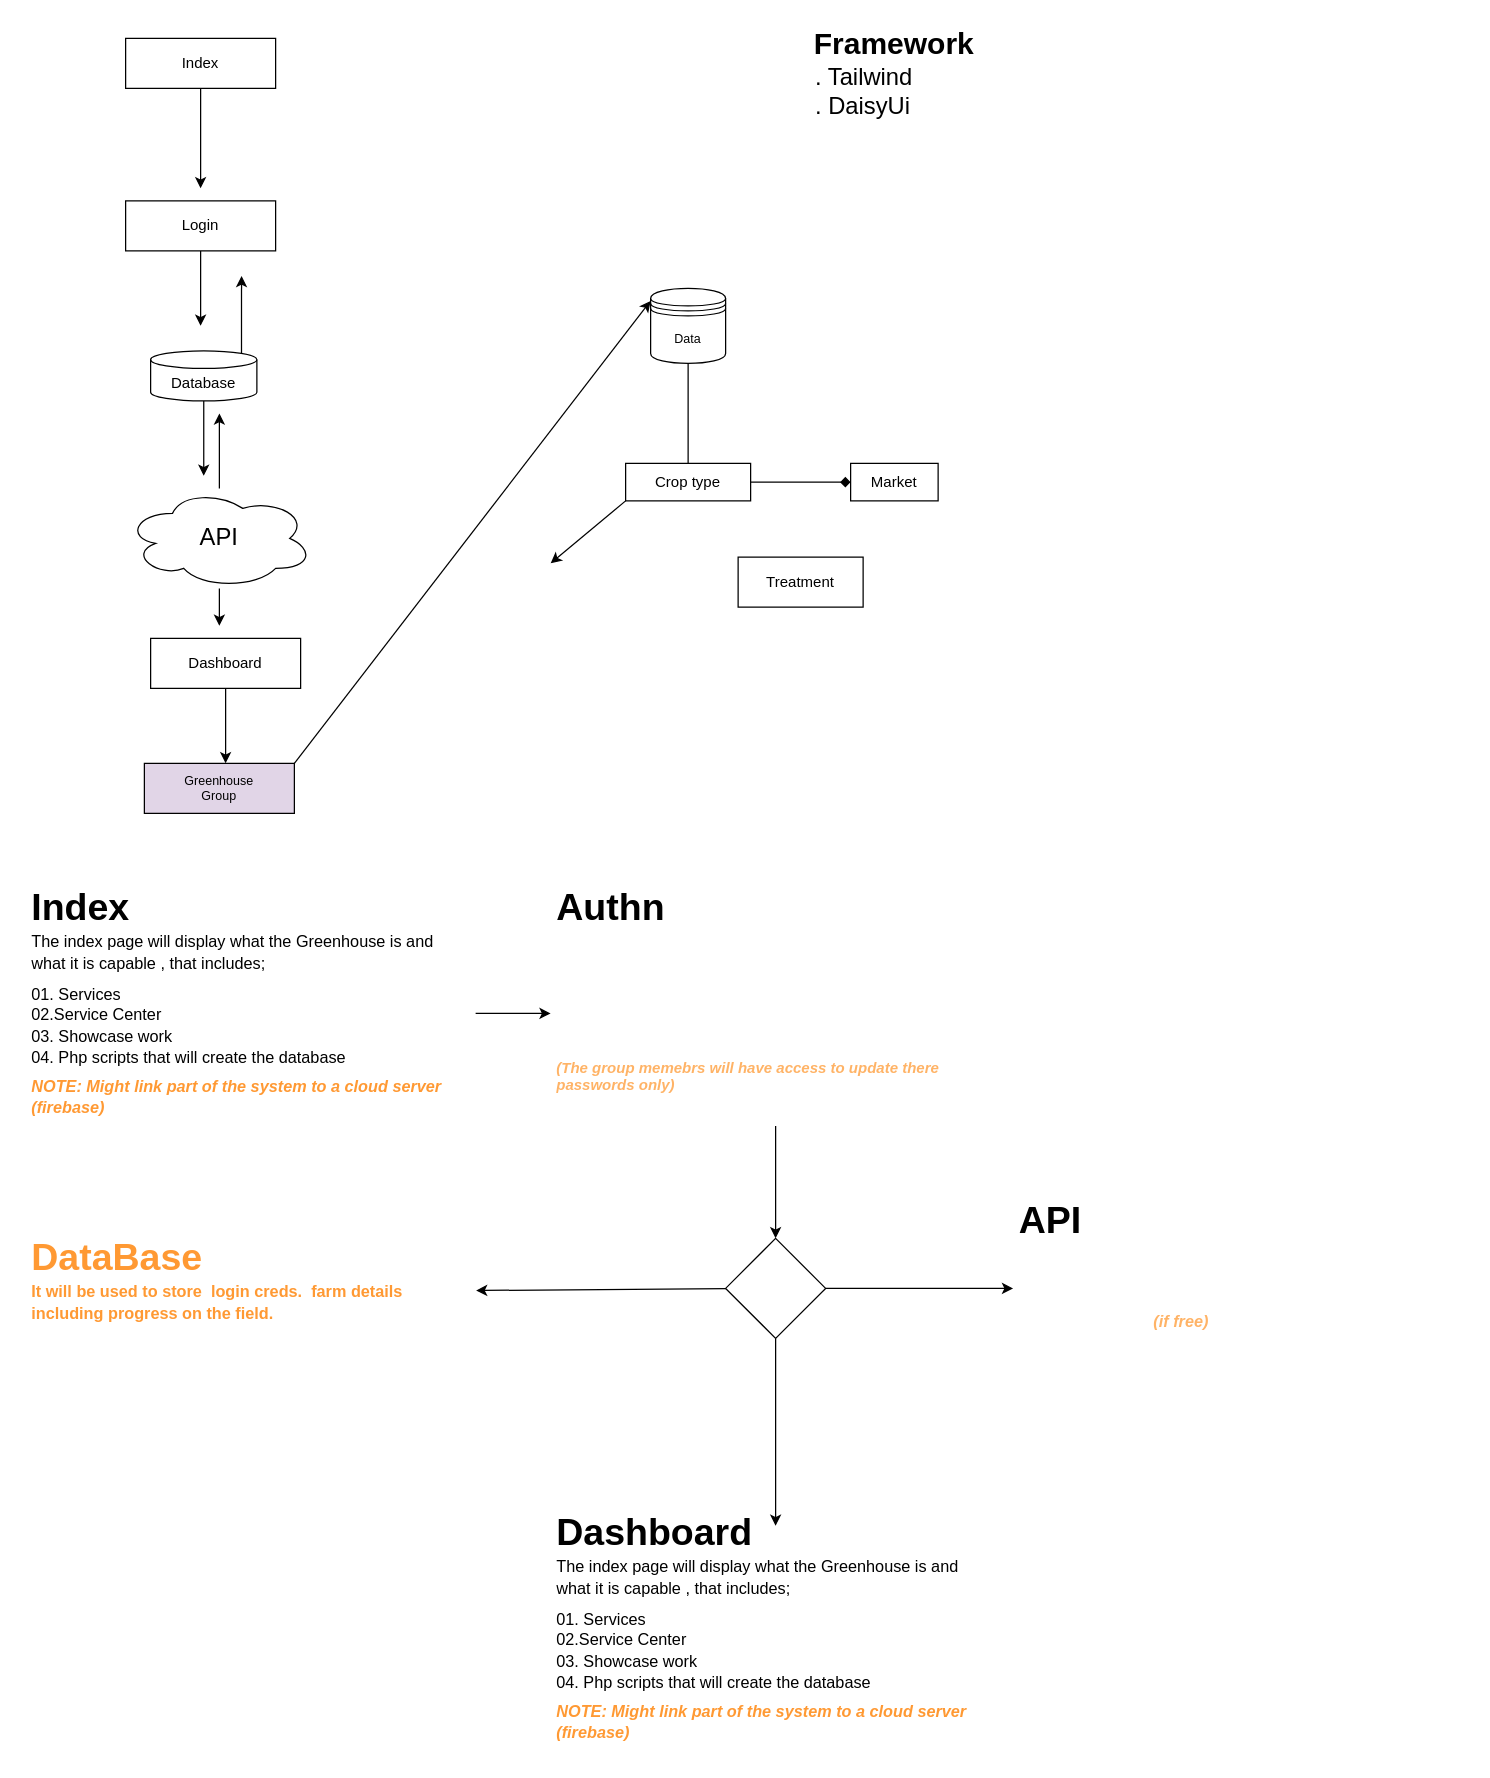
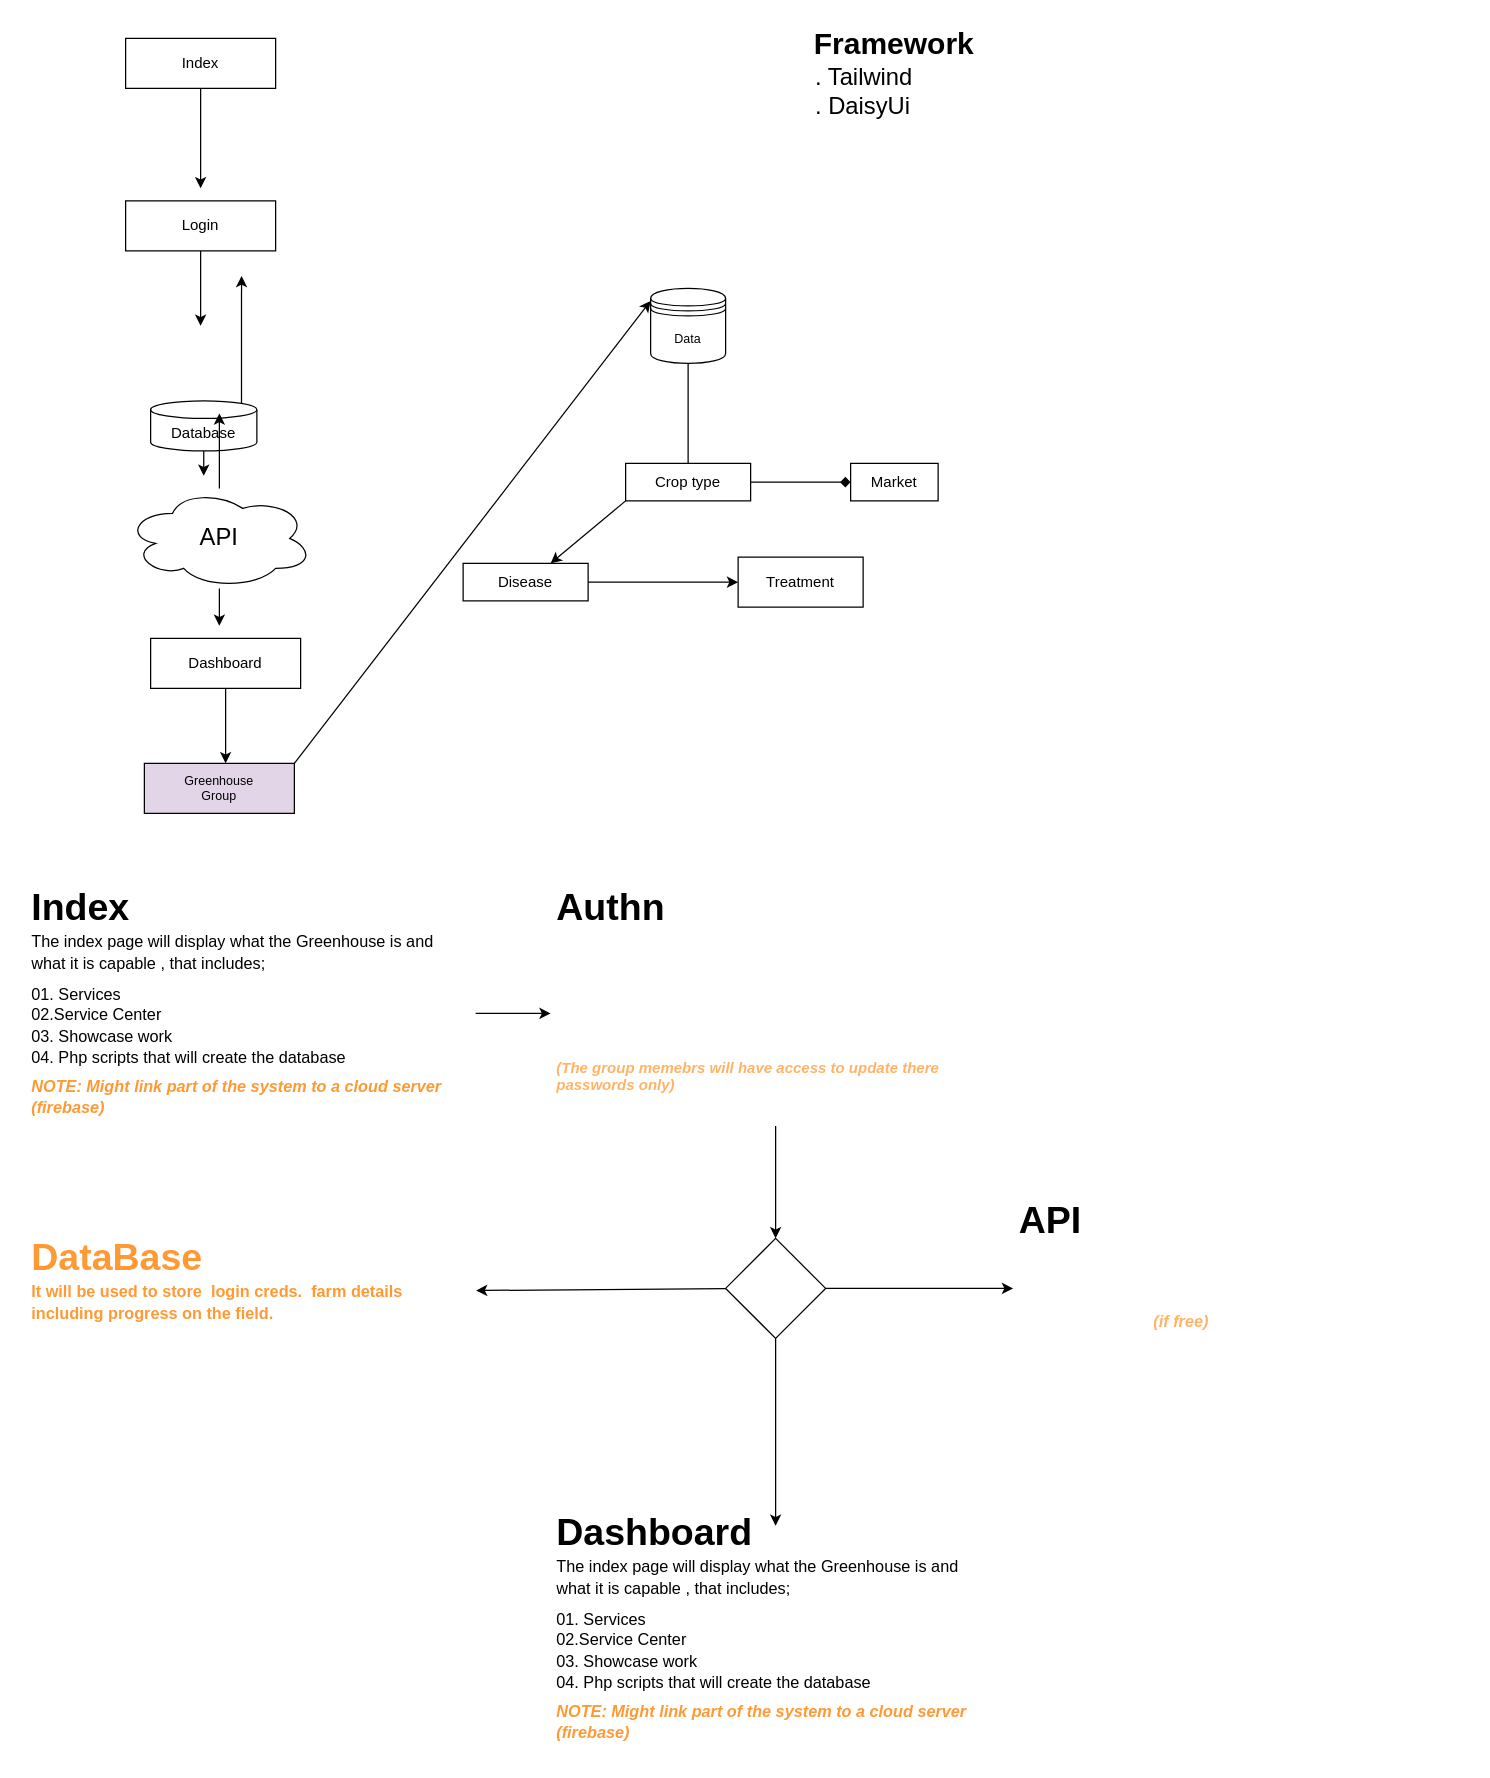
(204, 376) -> (204, 426)
none -> (526, 582)
none -> (659, 582)
